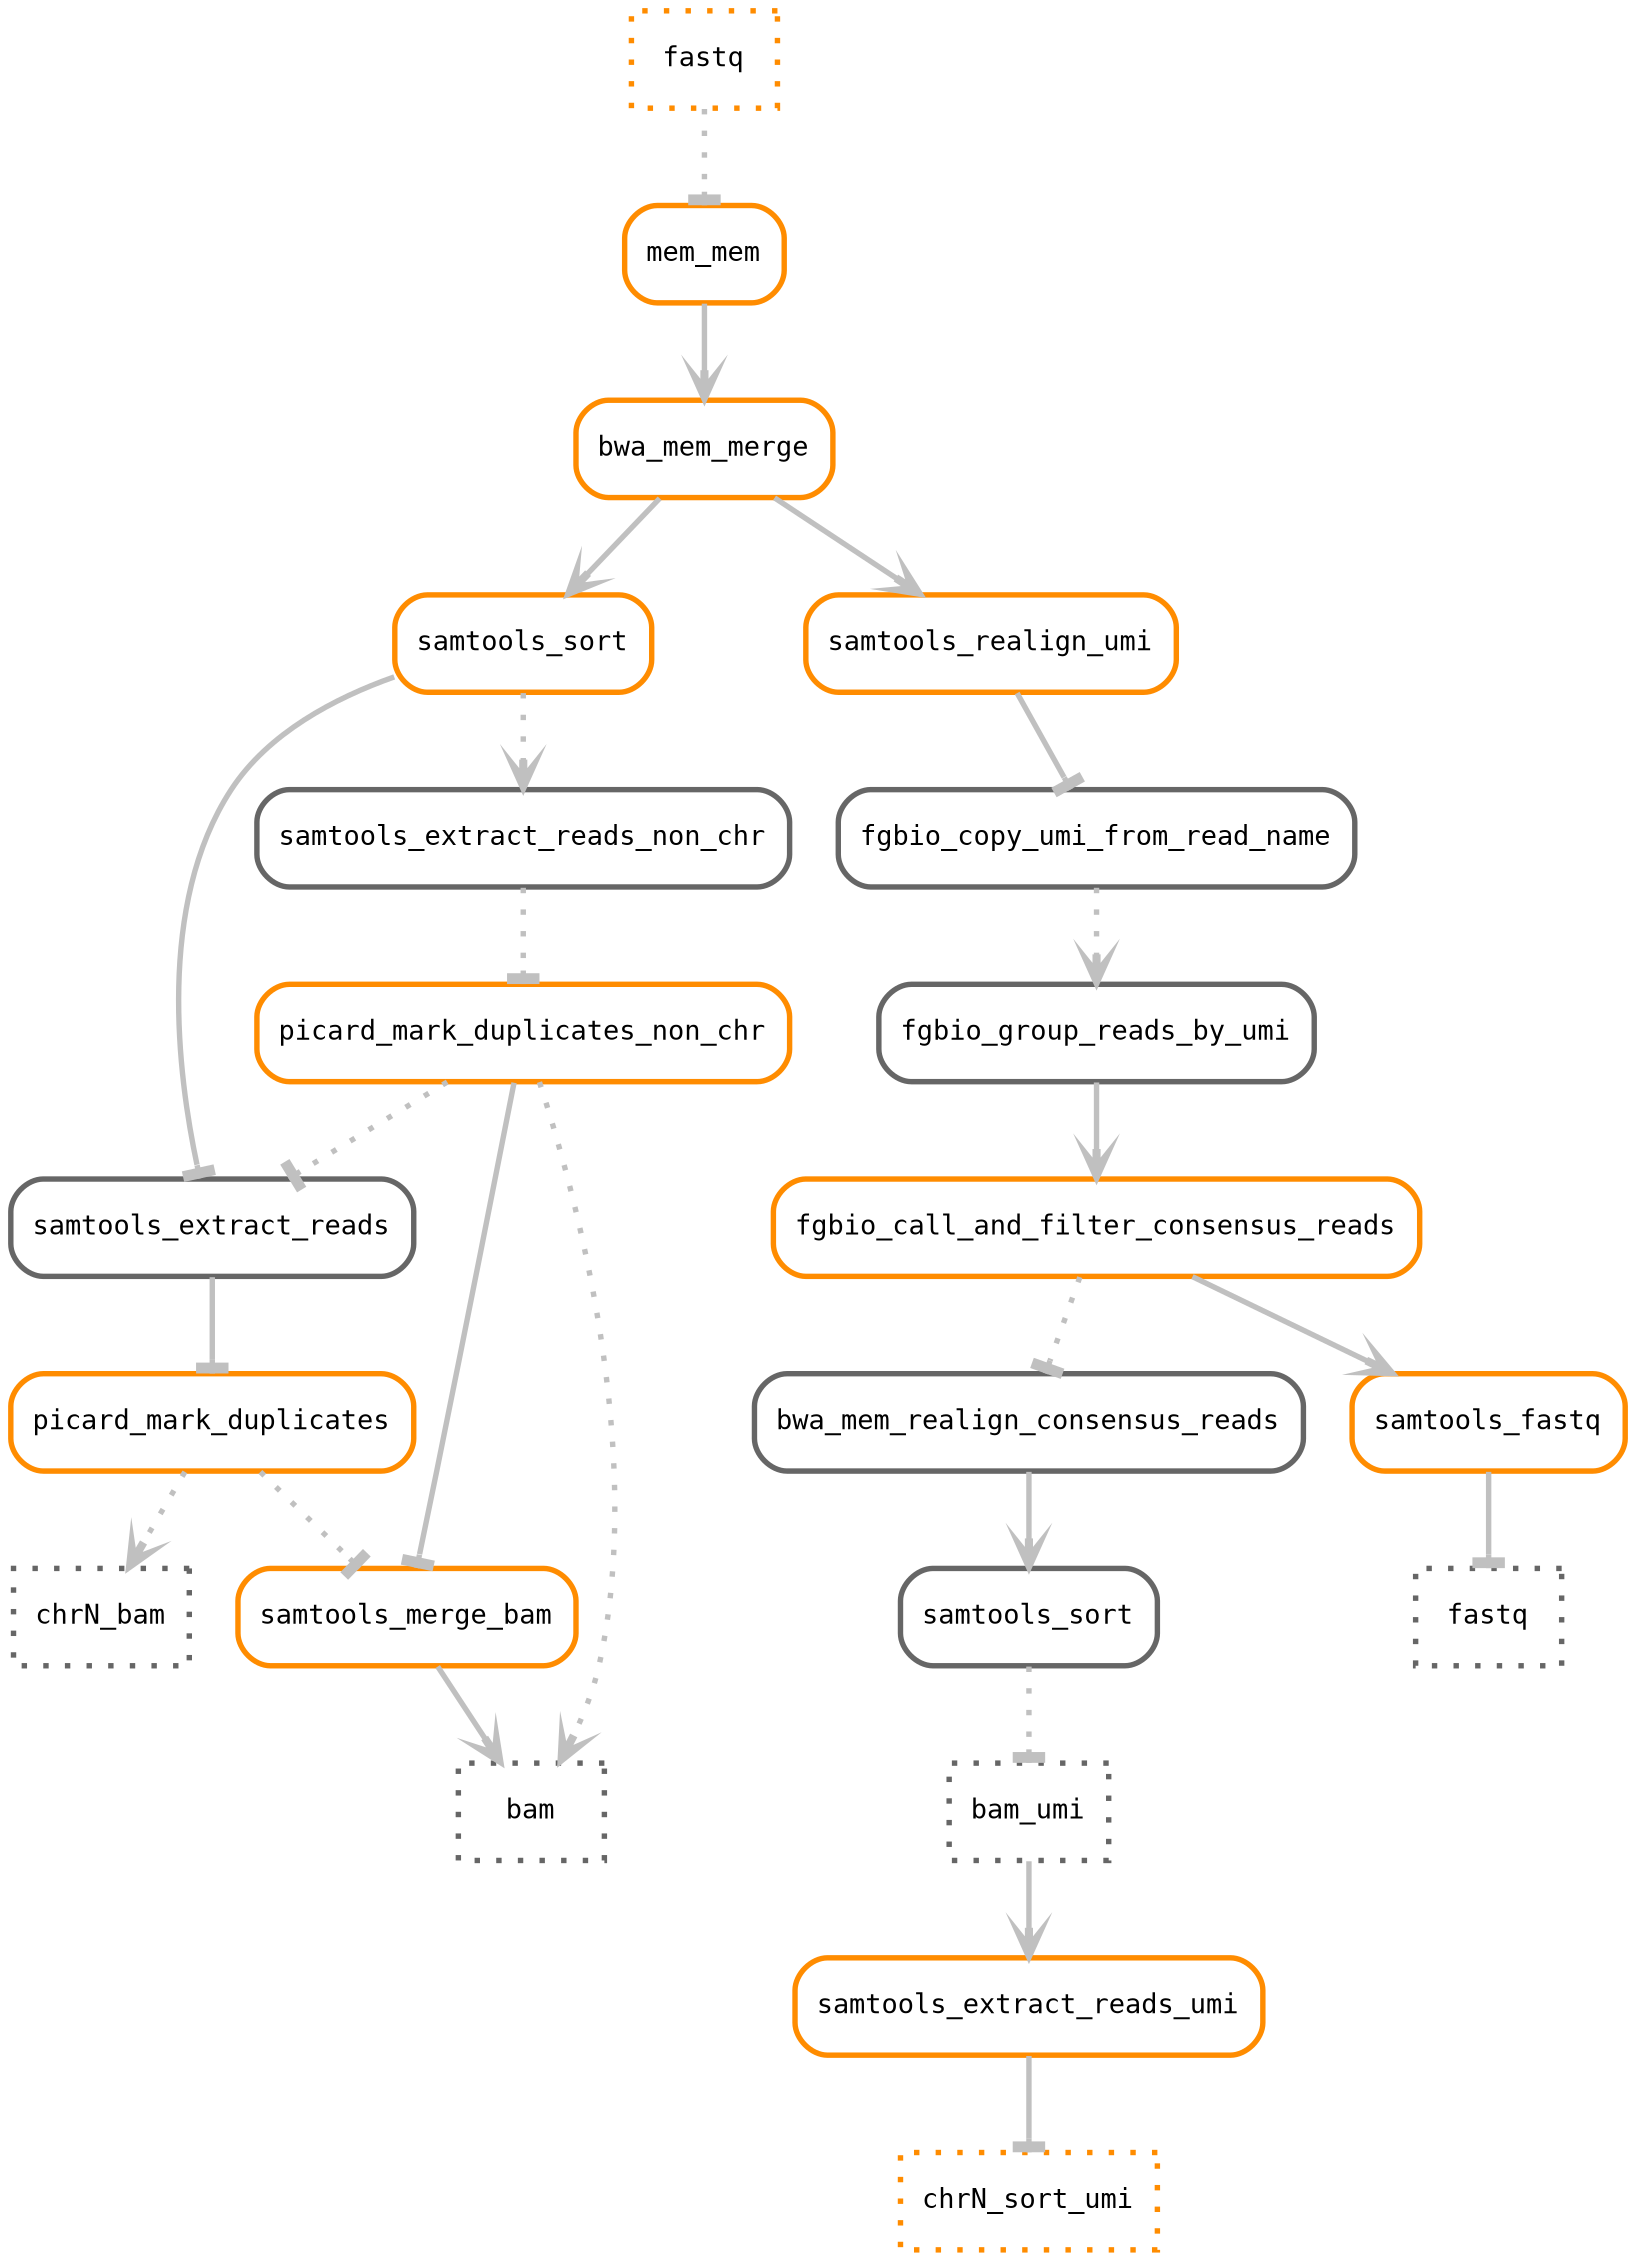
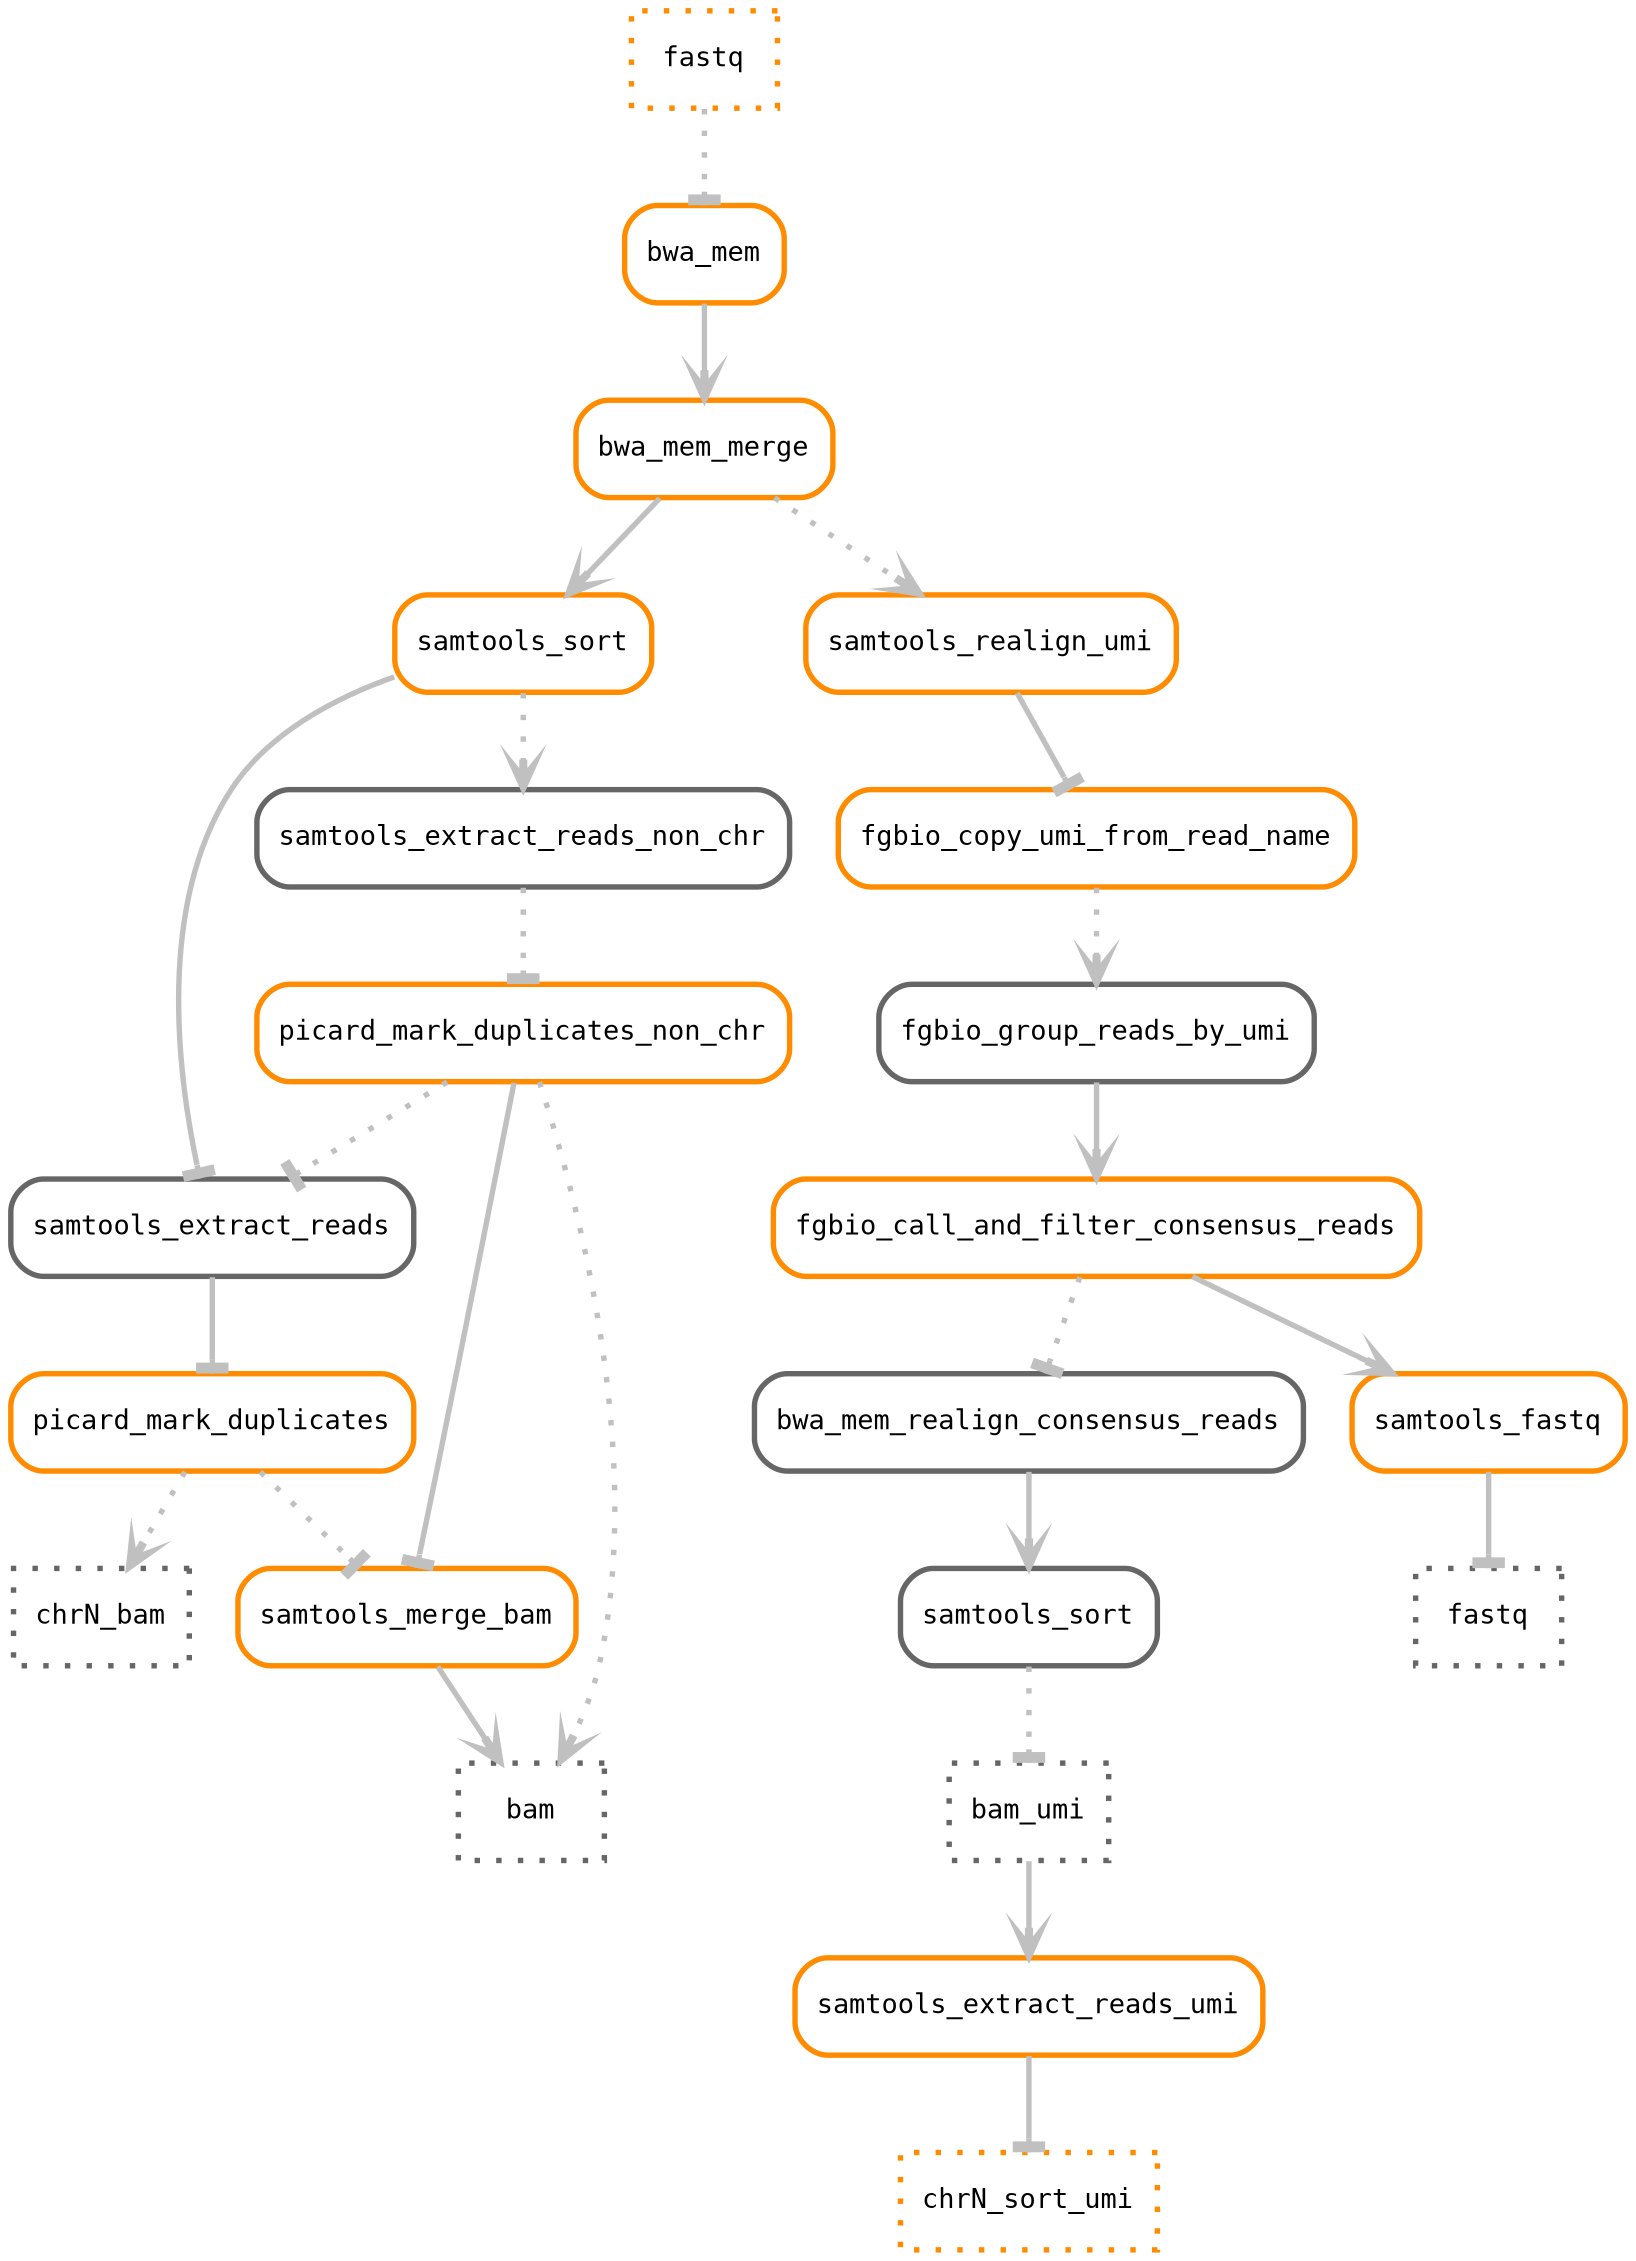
(704, 254) -> (704, 254)
(836, 539) -> (836, 539)
(1097, 838) -> (1097, 838)
